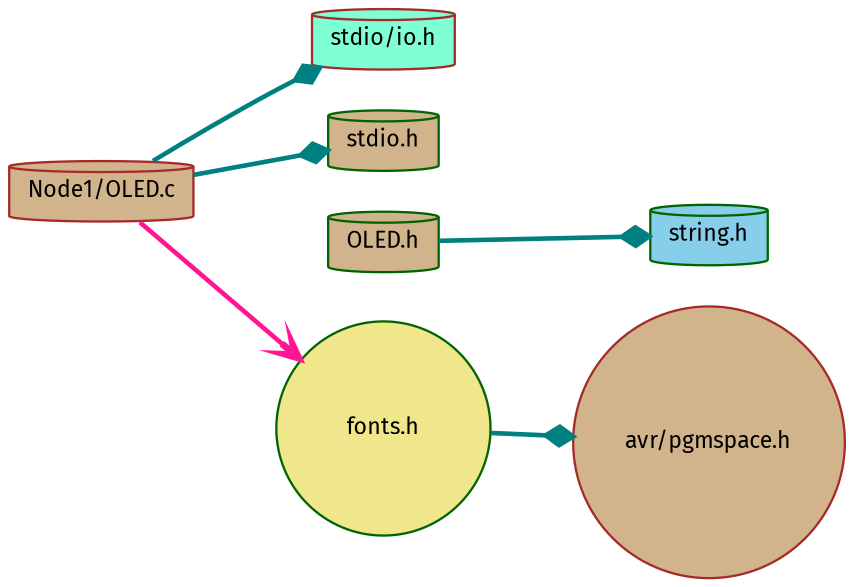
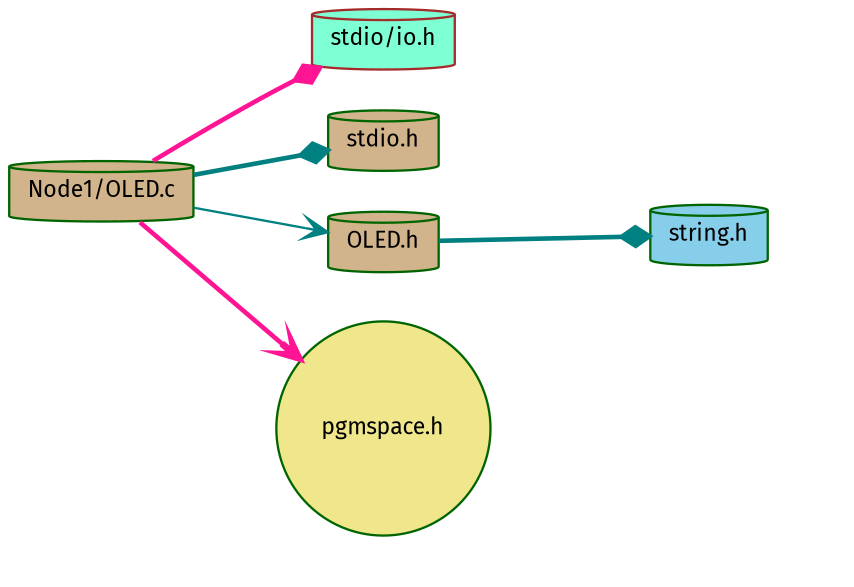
(223, 120) -> (223, 120)
(101, 191) -> (101, 191)
none -> (249, 218)
(383, 428) -> (383, 428)
(709, 442) -> none
